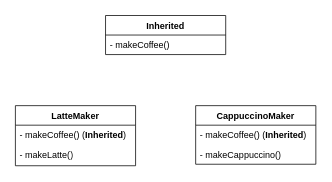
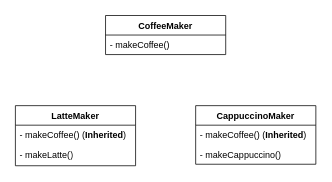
(165, 26) -> (165, 26)
